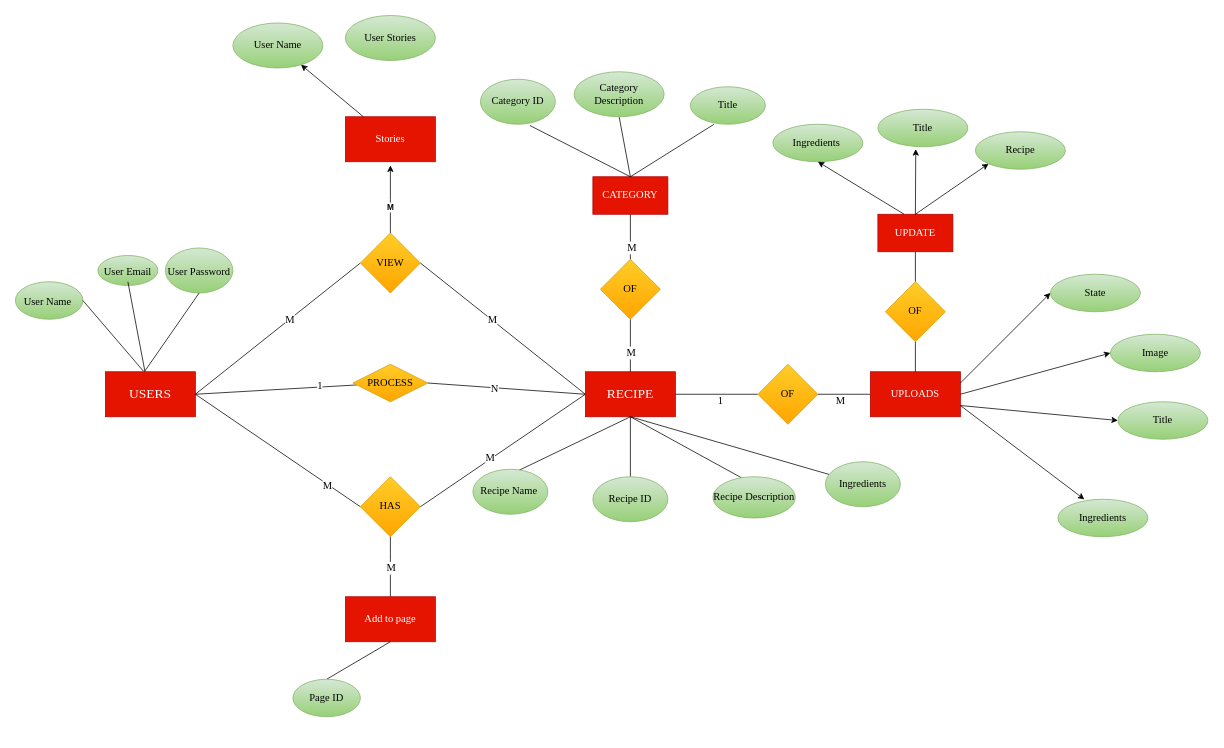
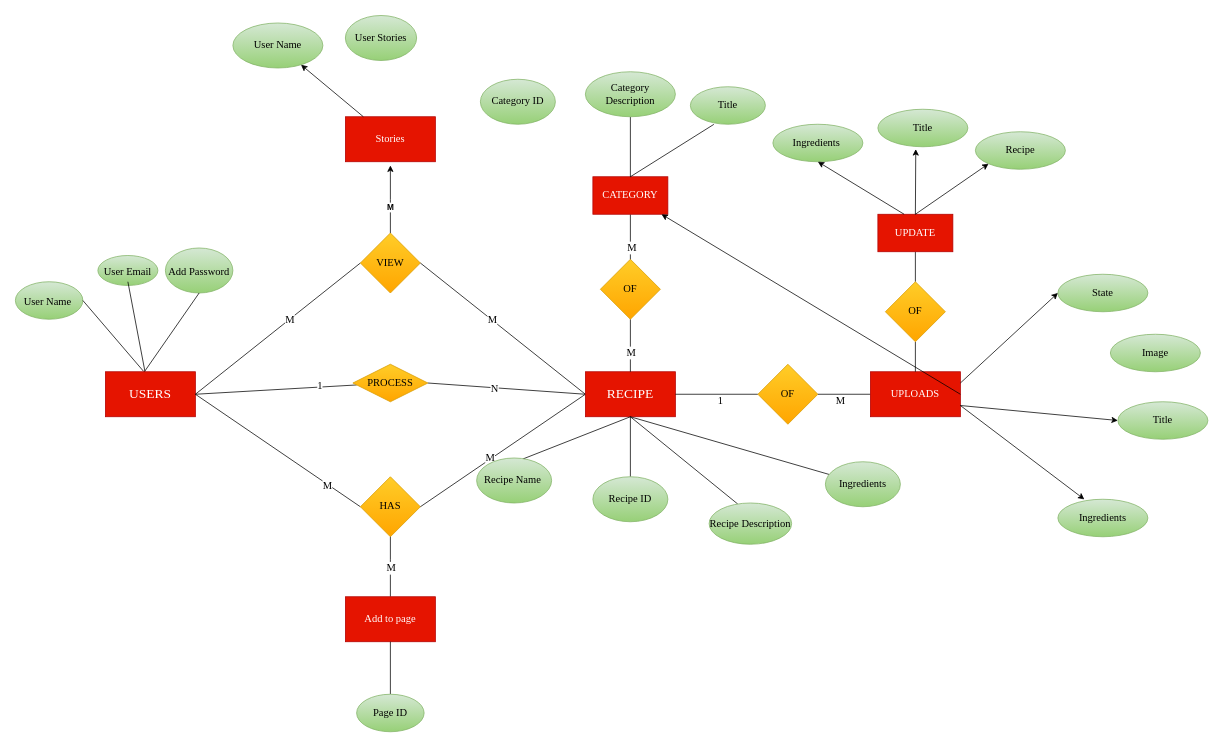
(390, 38) -> (381, 38)
(619, 94) -> (630, 94)
(580, 151) -> none
(199, 270) -> (199, 270)
(1095, 293) -> (1103, 293)
(1033, 374) -> (813, 305)
(510, 492) -> (514, 480)
(754, 497) -> (750, 524)
(327, 698) -> (390, 713)
